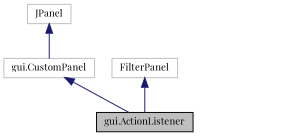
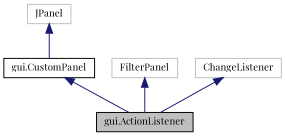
(49, 68) -> (49, 68)
none -> (238, 68)
